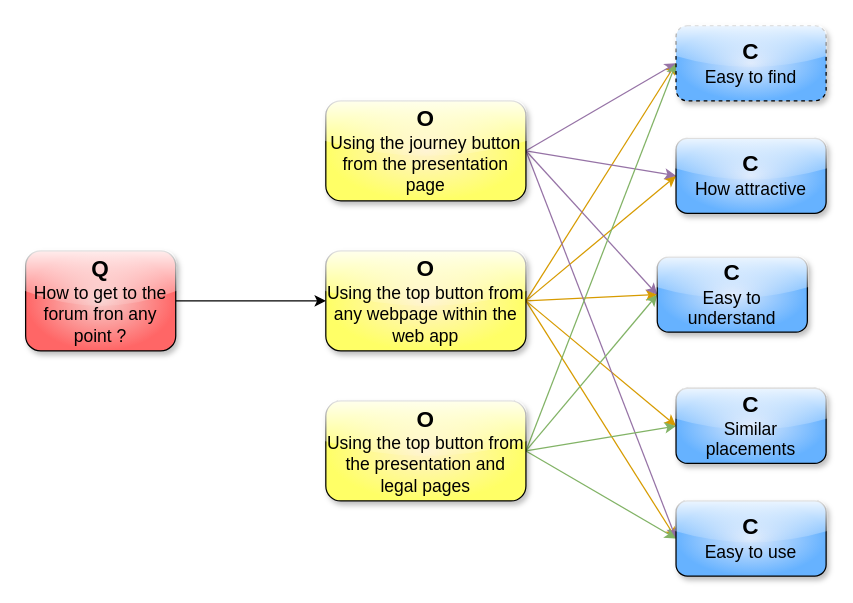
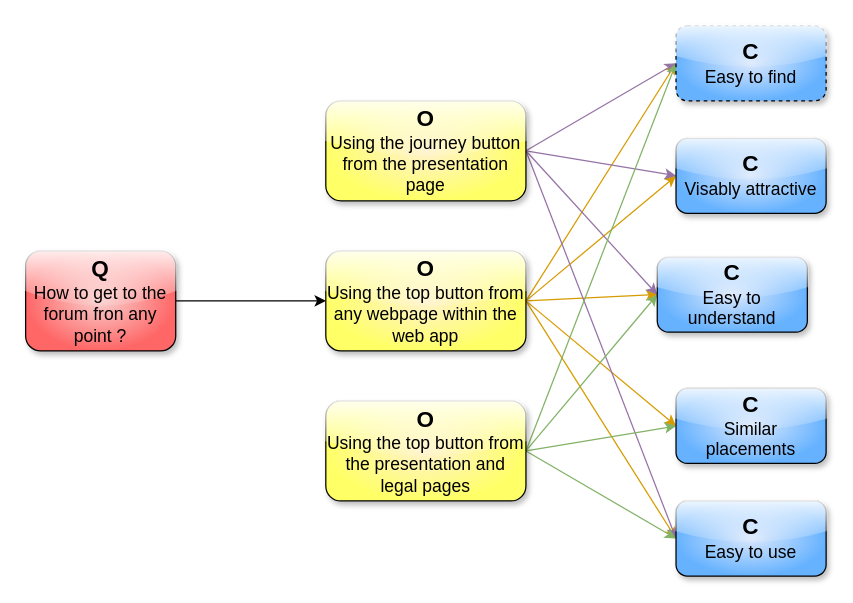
(751, 176) -> (751, 176)
